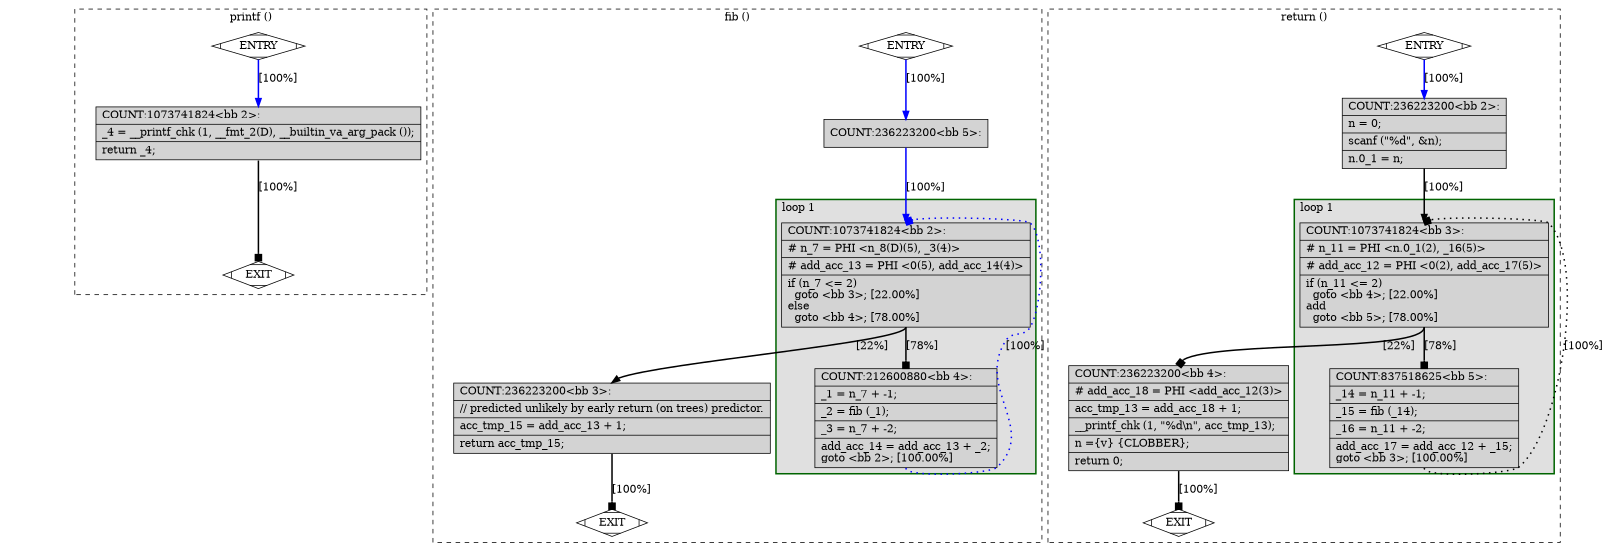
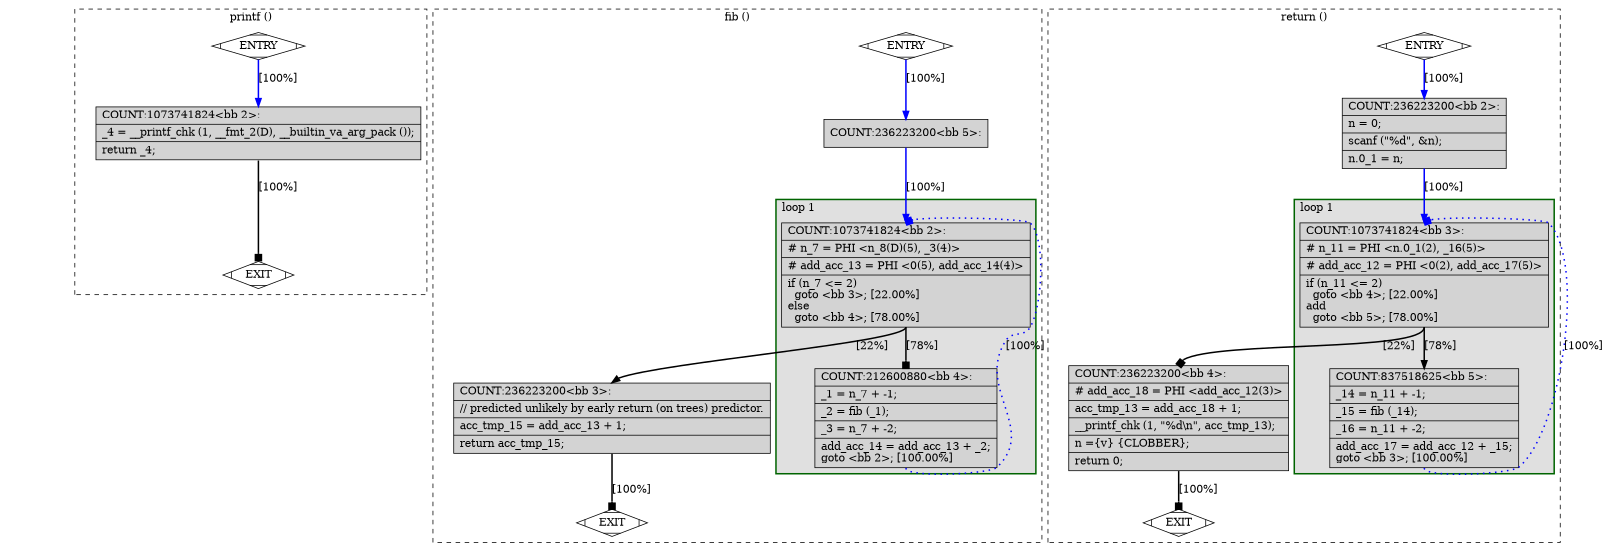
(1424, 191) -> (1424, 191)
(1566, 326) -> (1566, 326)
(1424, 344) -> (1424, 344)
